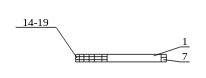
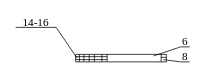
(36, 21) -> (36, 21)
(185, 41) -> (185, 41)
(185, 56) -> (185, 56)
